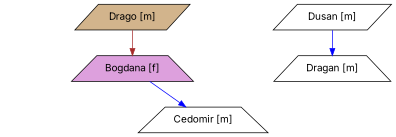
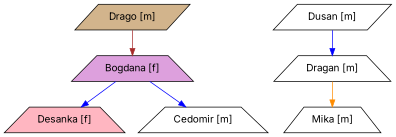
none -> (65, 120)
none -> (332, 120)
